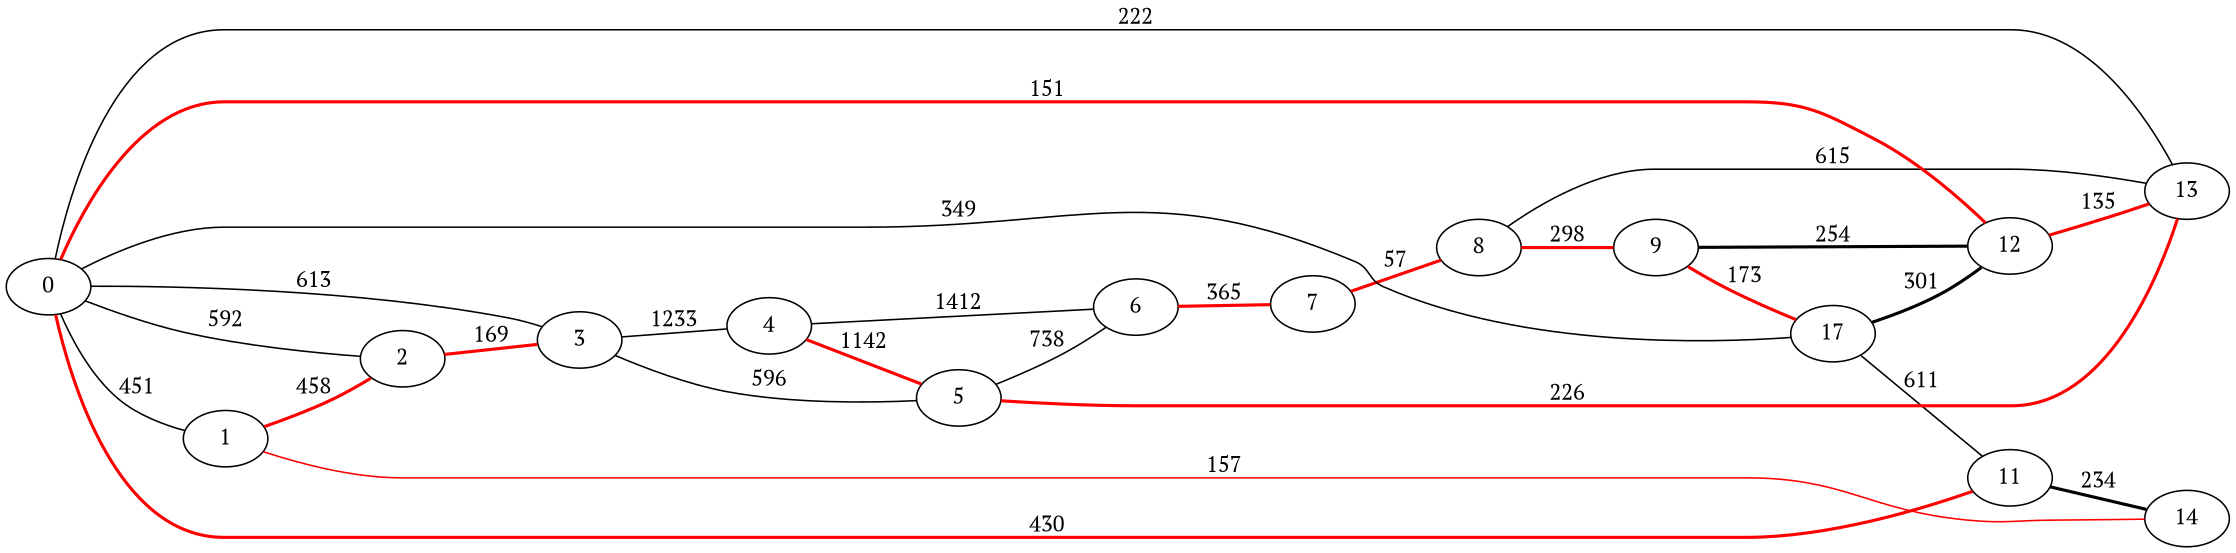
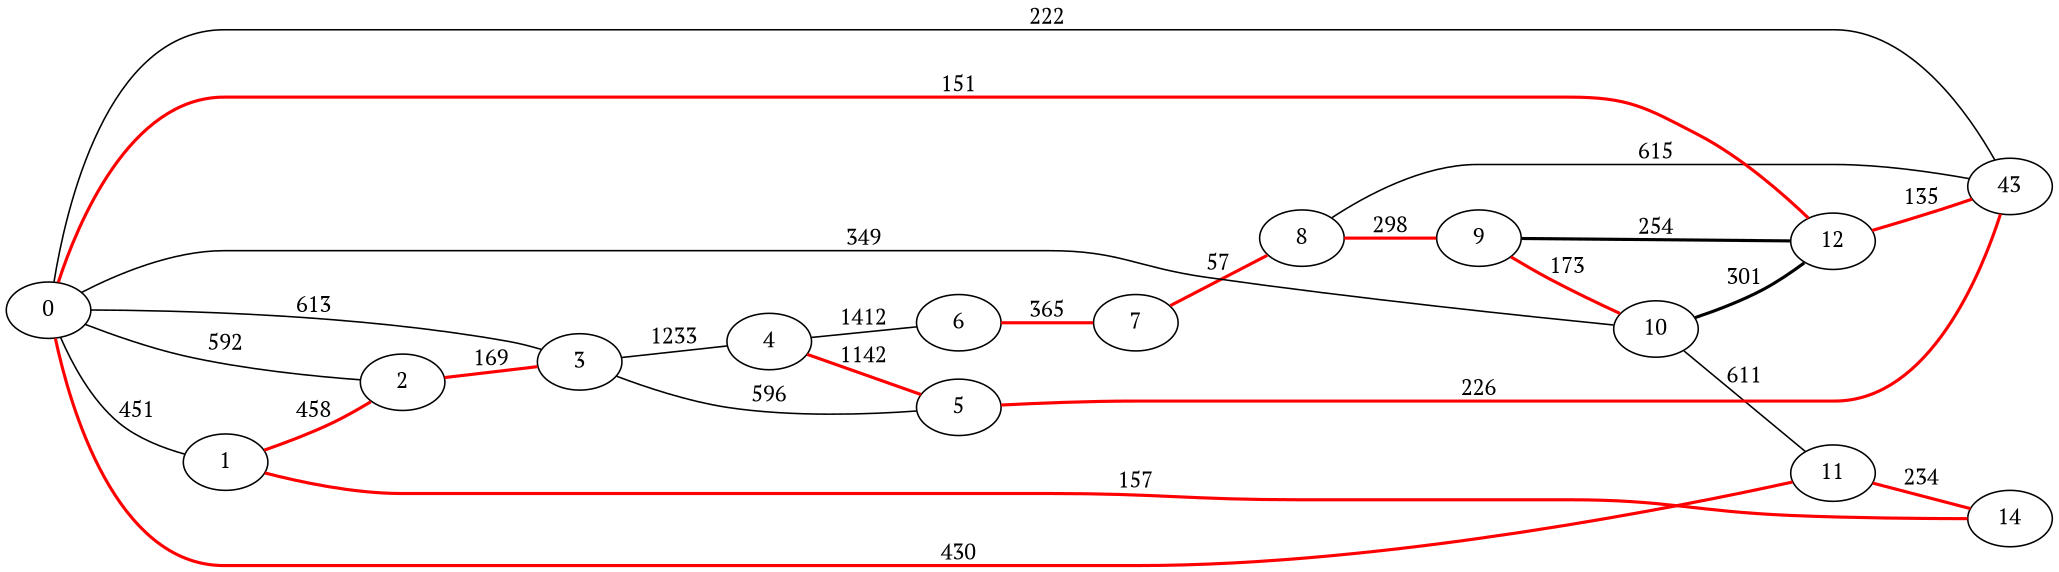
(2187, 191) -> (2010, 186)
(1833, 334) -> (1656, 329)
(1053, 359) -> none
(1205, 478) -> (1116, 494)
(2098, 498) -> (1922, 496)
